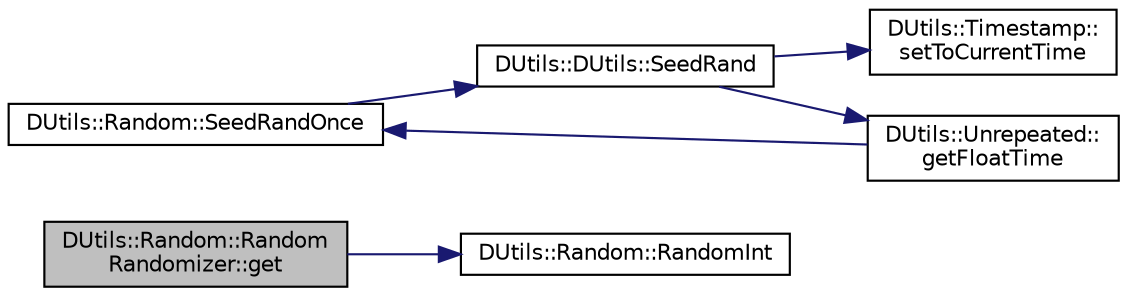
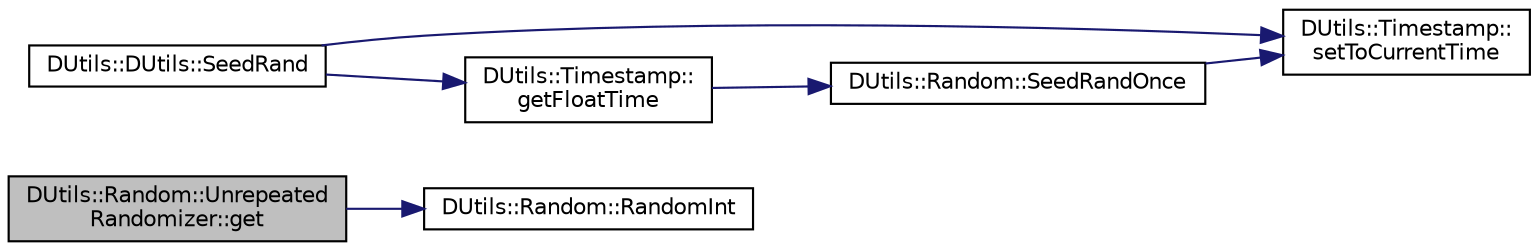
(401, 96) -> (1233, 61)
(993, 148) -> (589, 90)
(196, 254) -> (177, 209)
